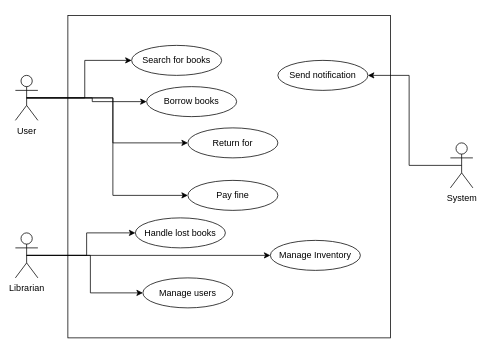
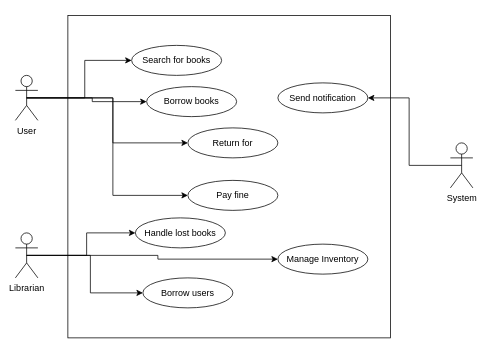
(323, 75) -> (323, 98)
(315, 255) -> (323, 259)
(188, 293) -> (188, 293)
